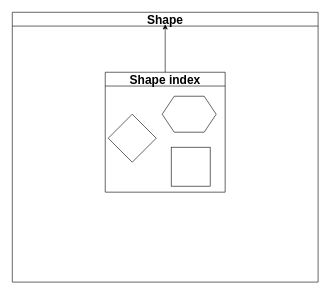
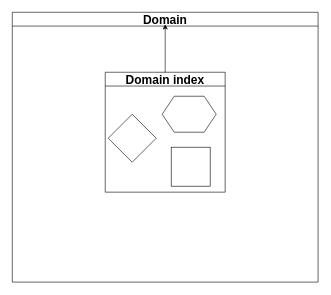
(165, 20) -> (165, 20)
(165, 80) -> (165, 80)
